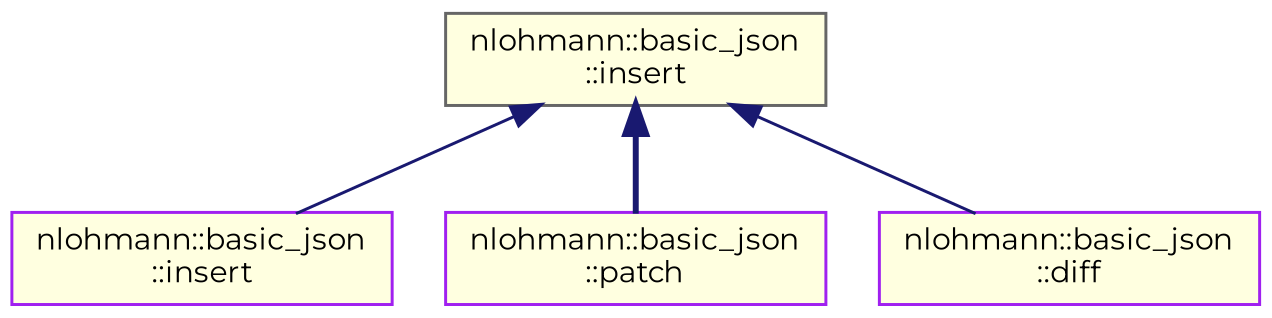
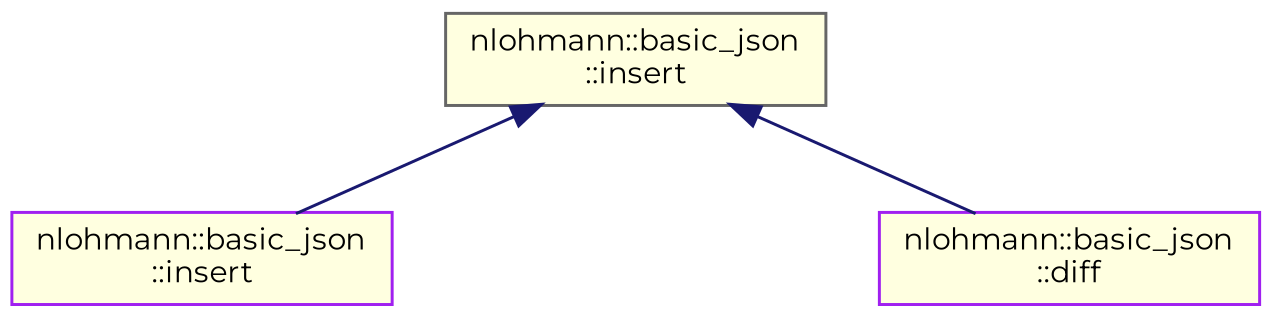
(636, 258) -> none
